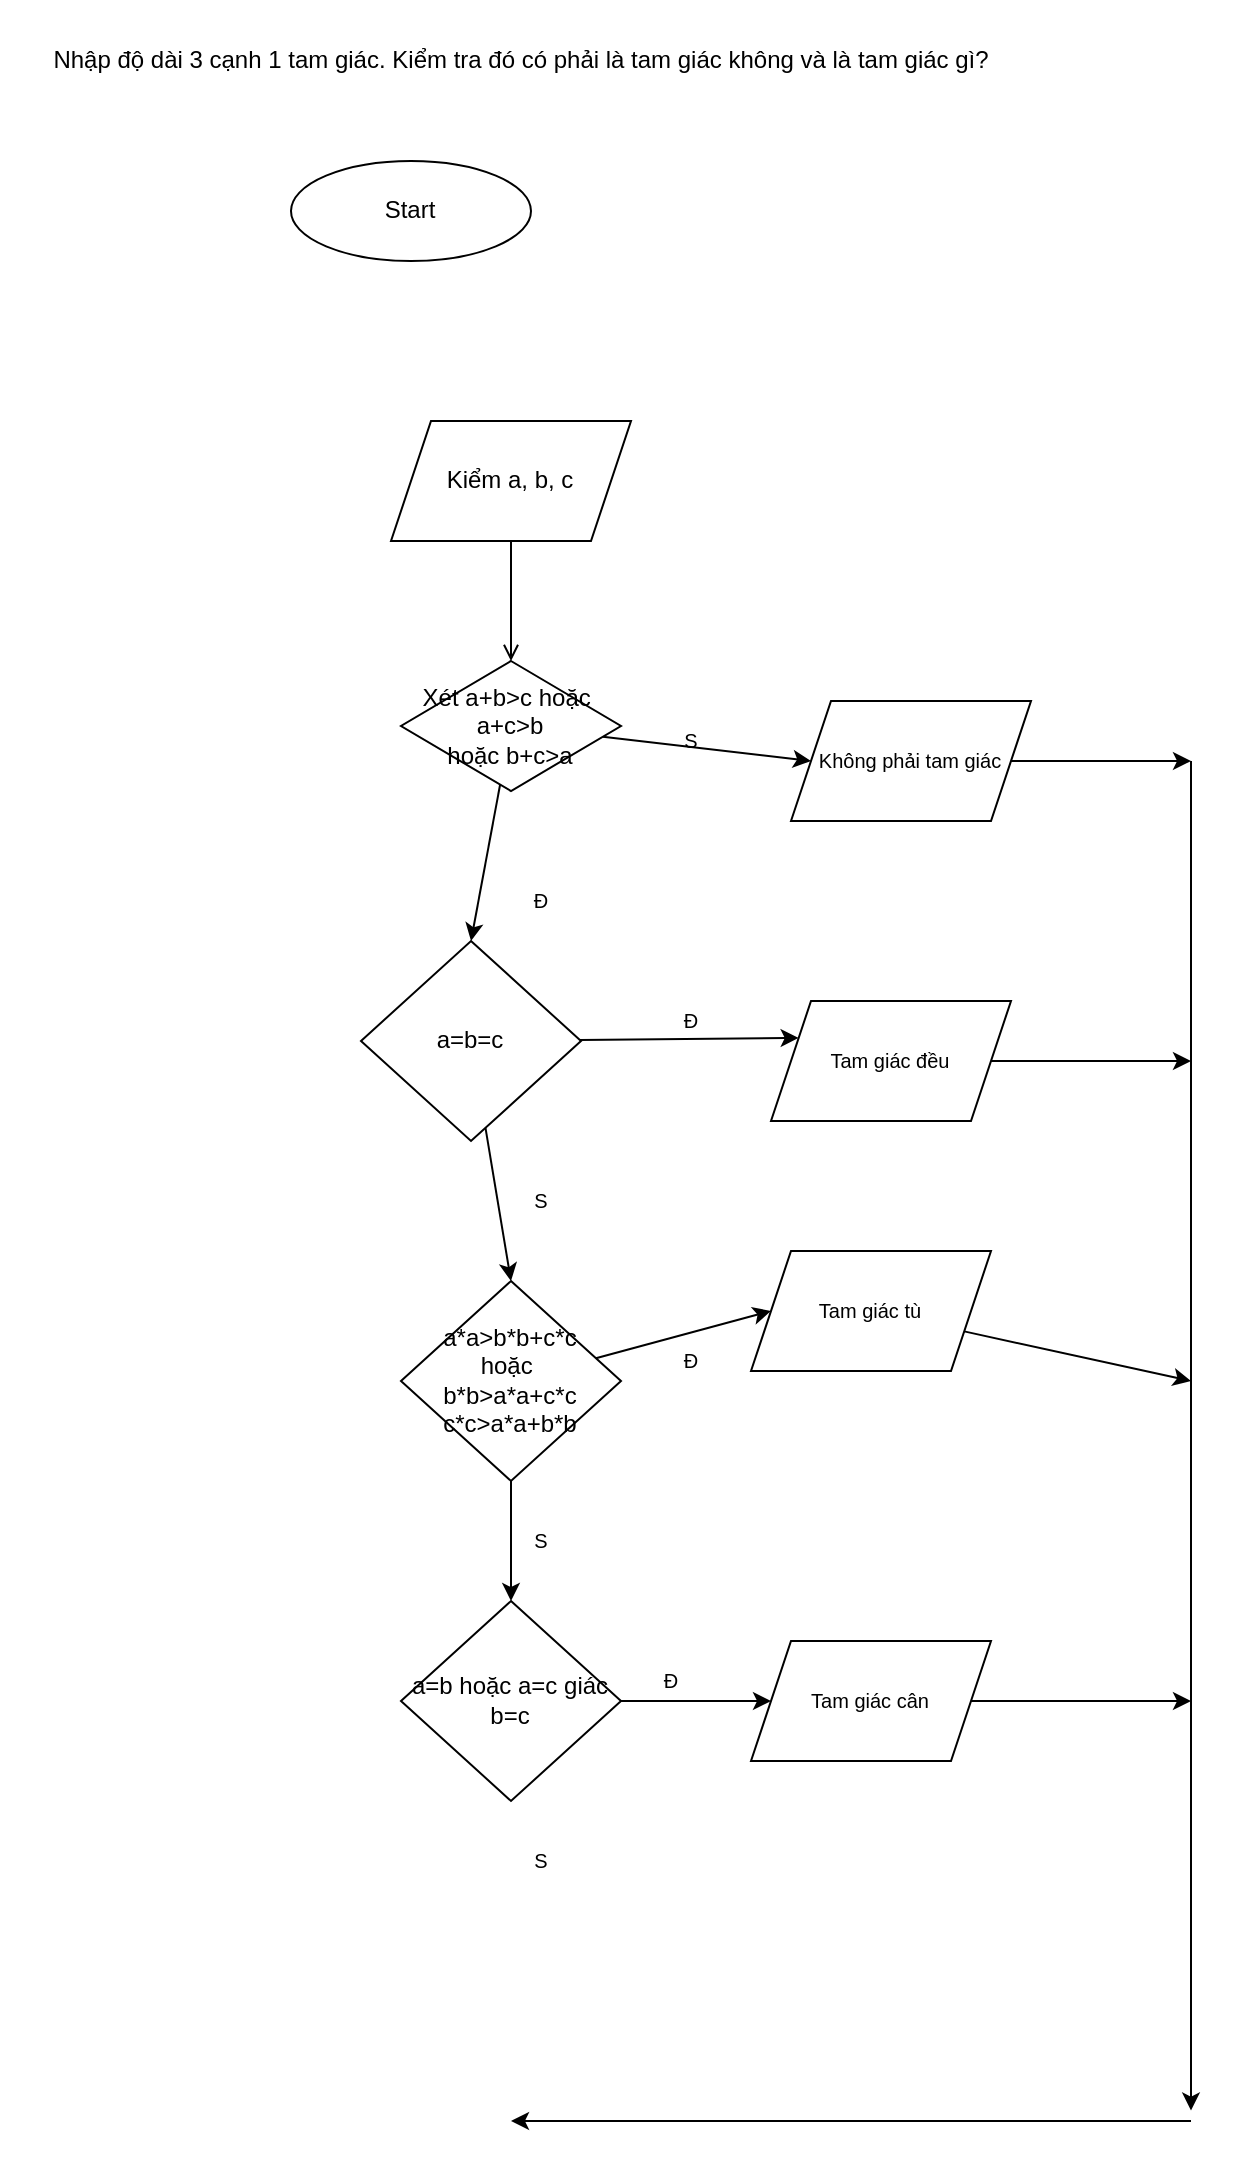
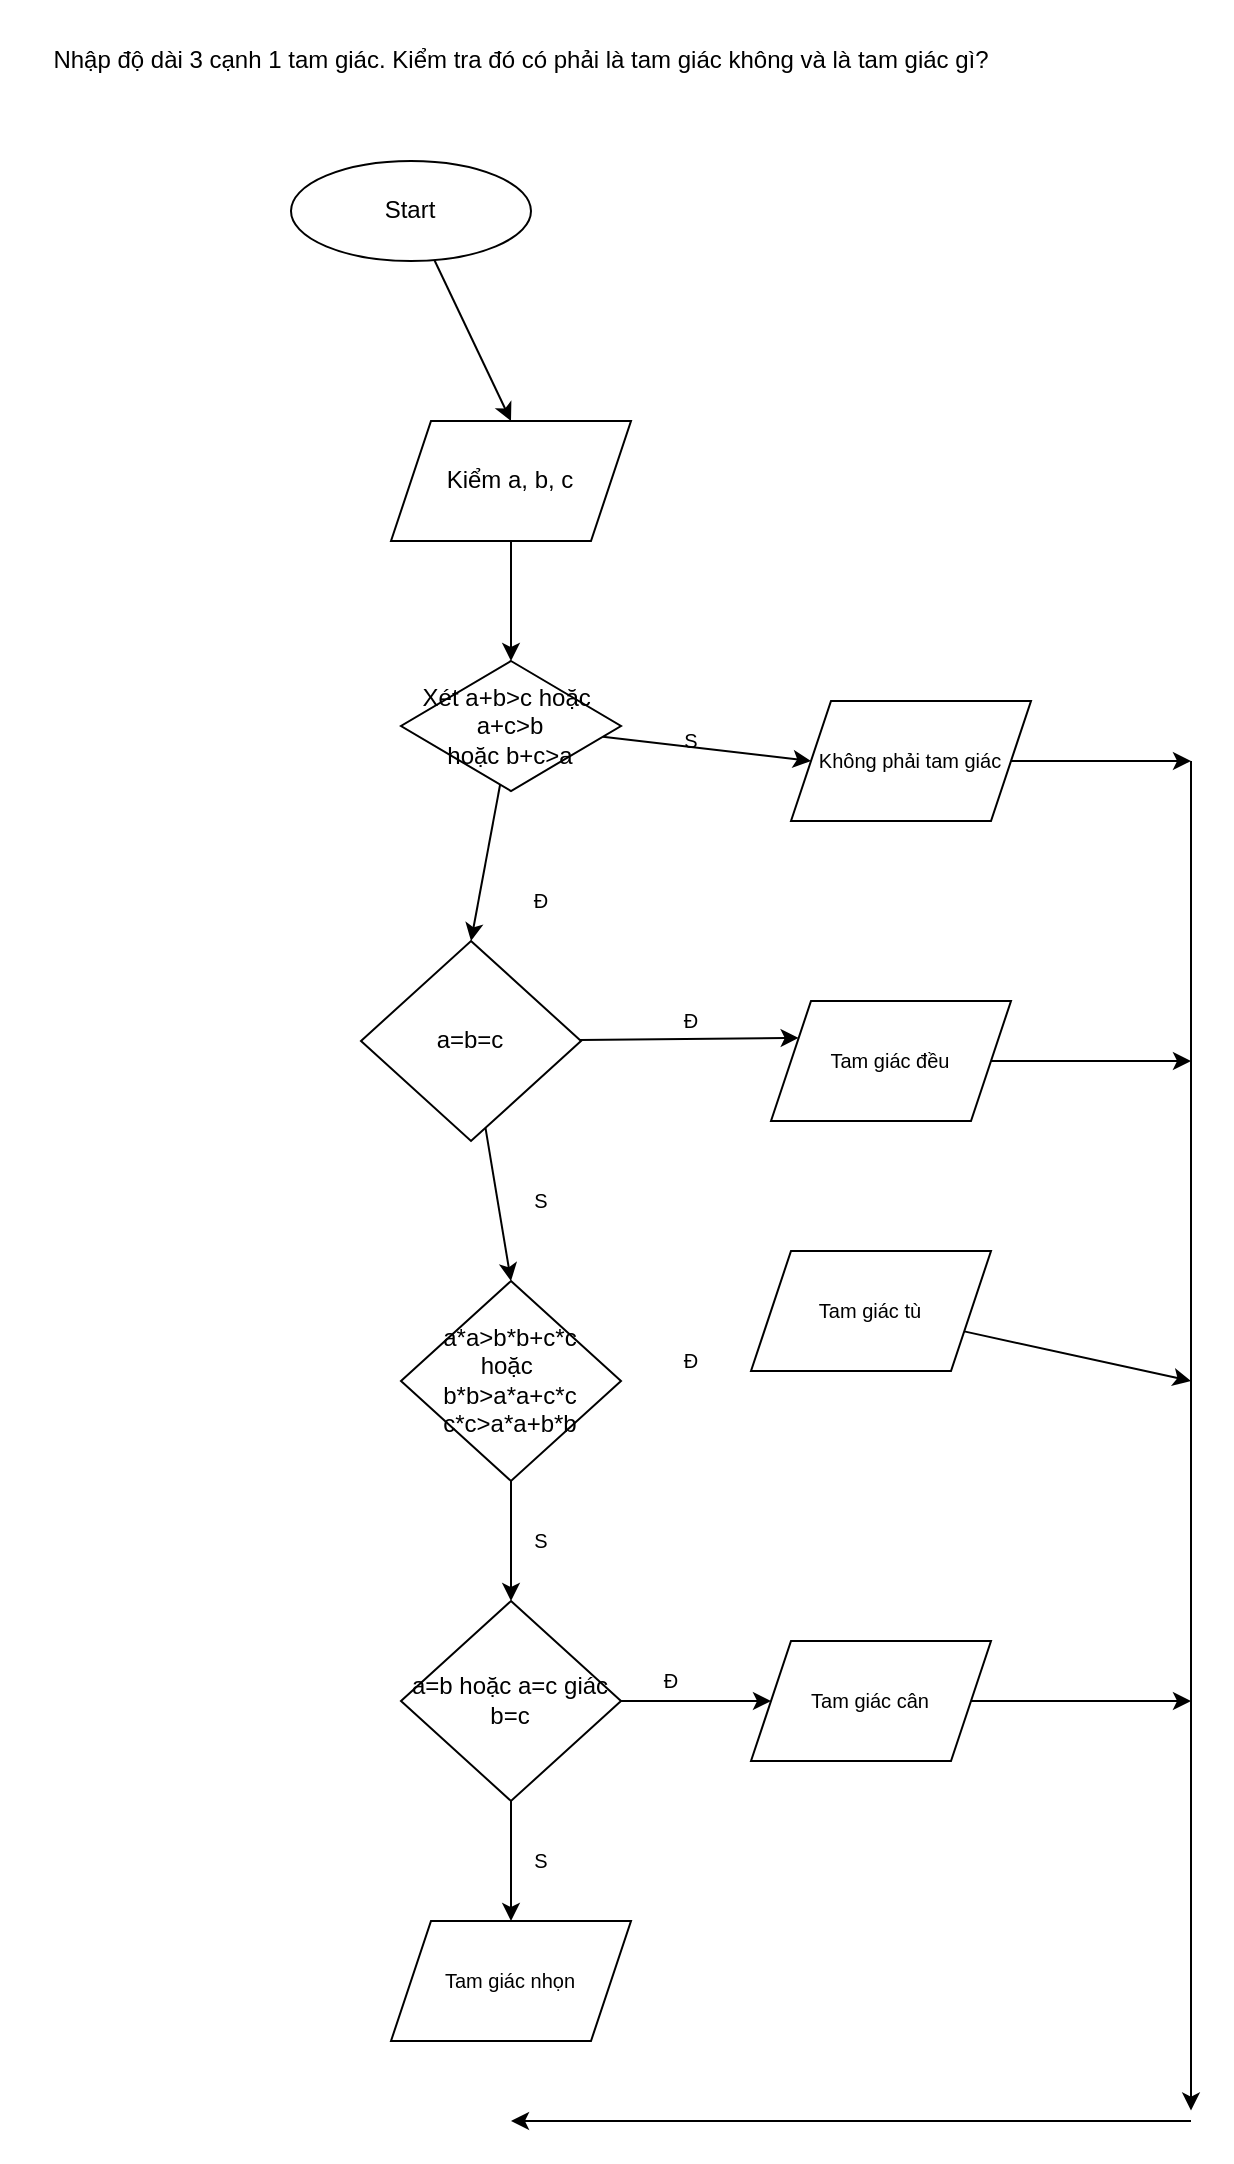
none -> (470, 334)
(511, 648) -> (511, 646)
(677, 1336) -> none
none -> (511, 1854)
none -> (511, 1981)
